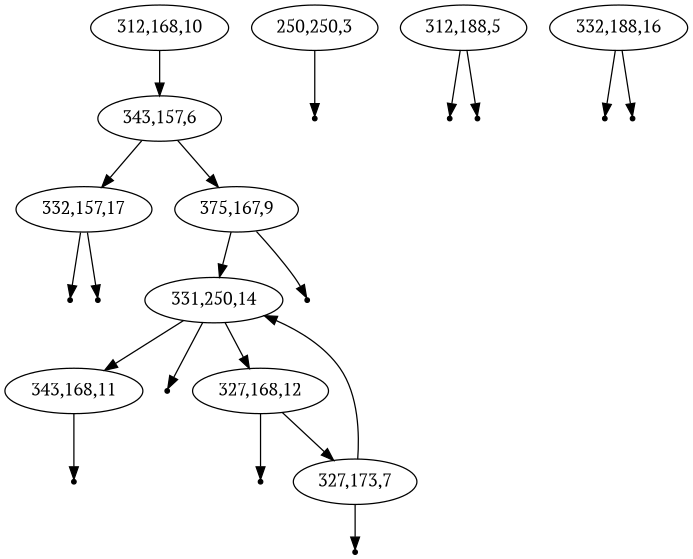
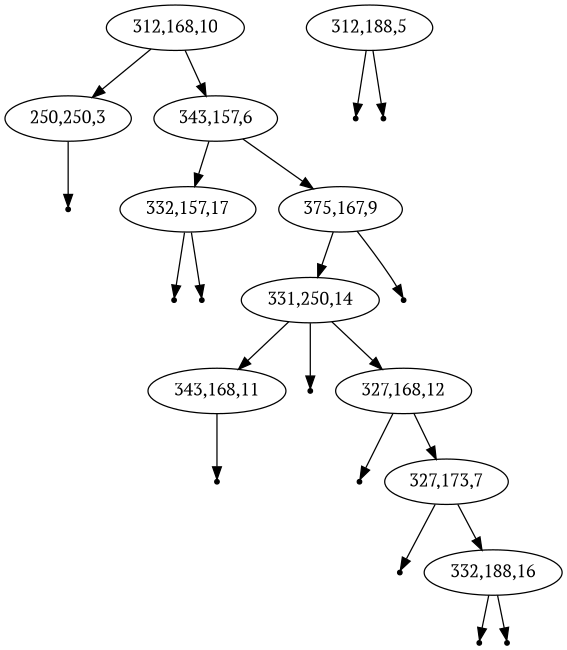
none -> (127, 69)
(343, 374) -> (467, 522)
